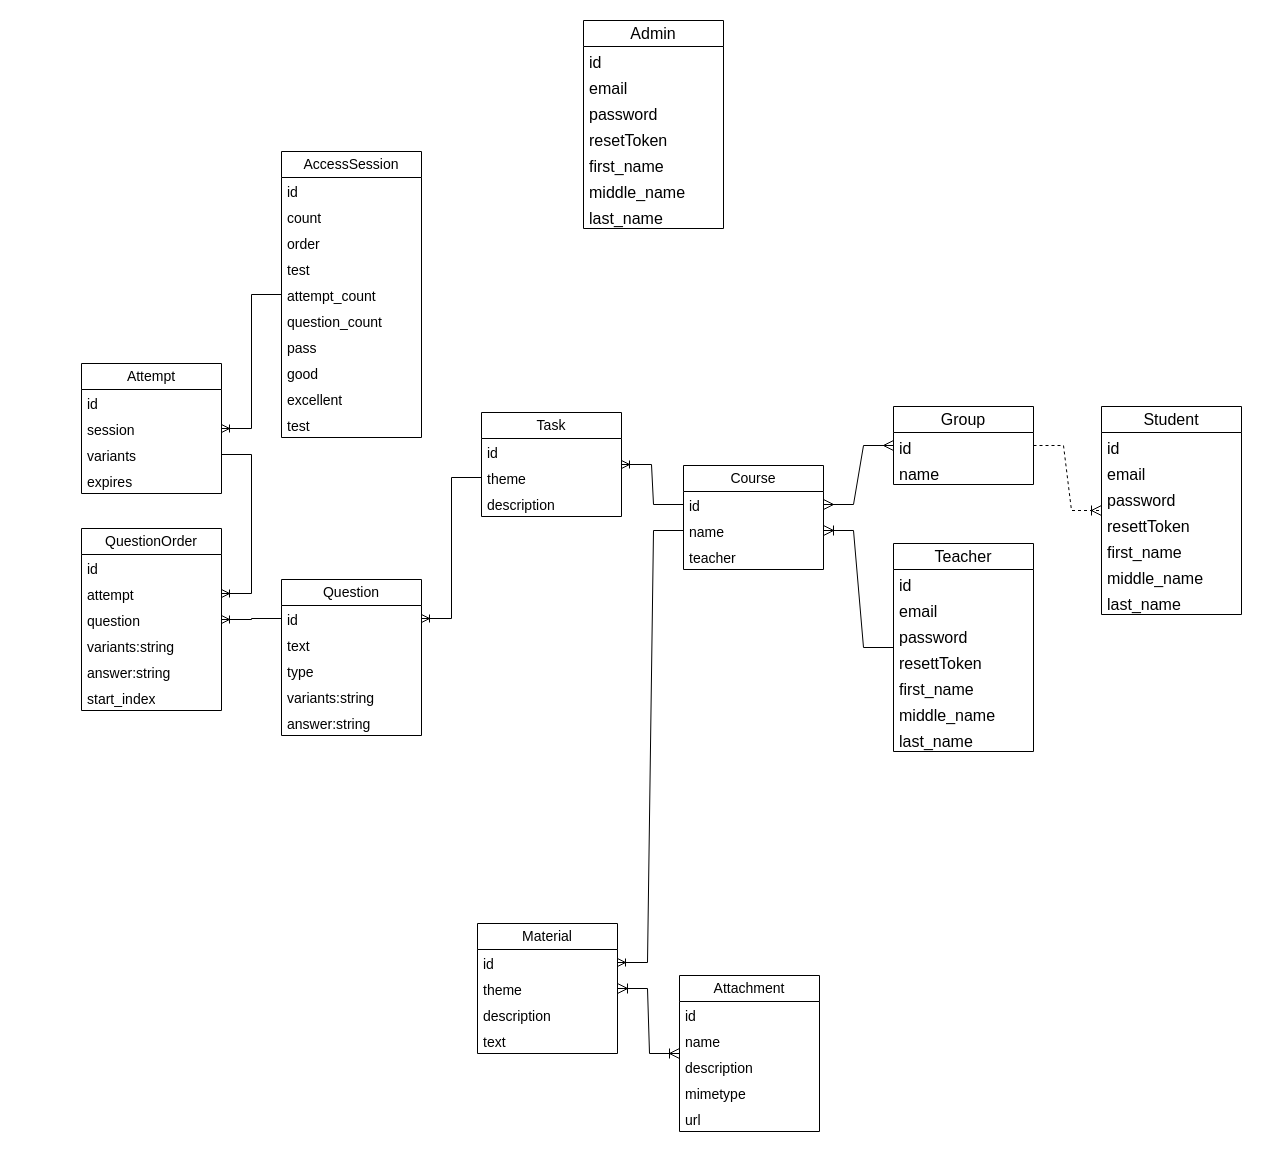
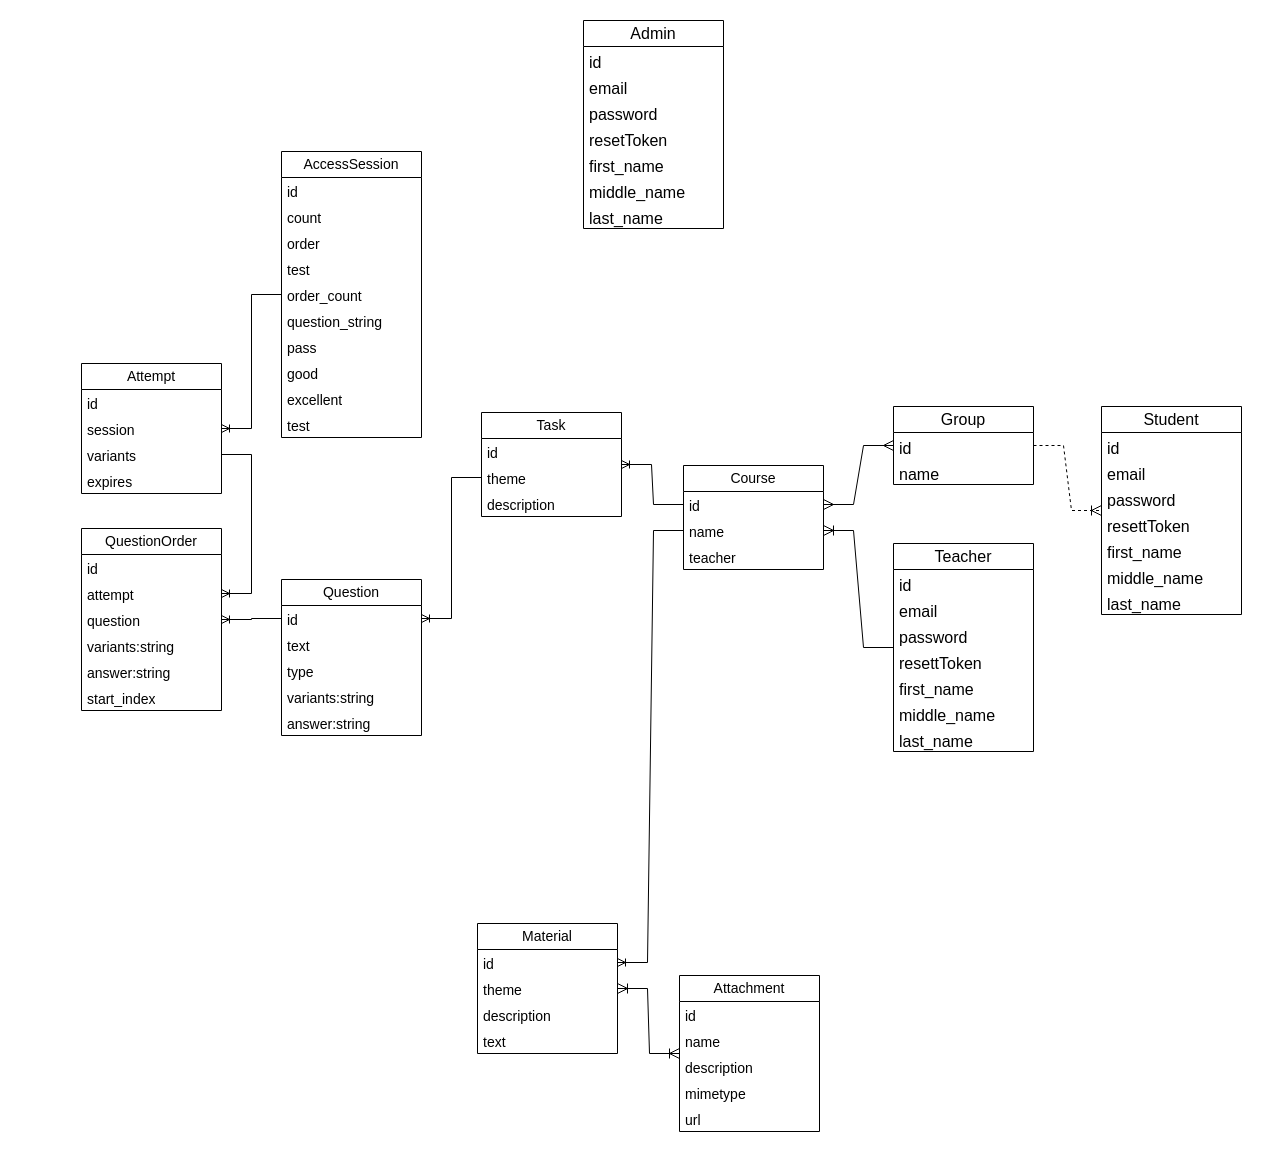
(338, 297) -> (331, 297)
(341, 323) -> (343, 323)
